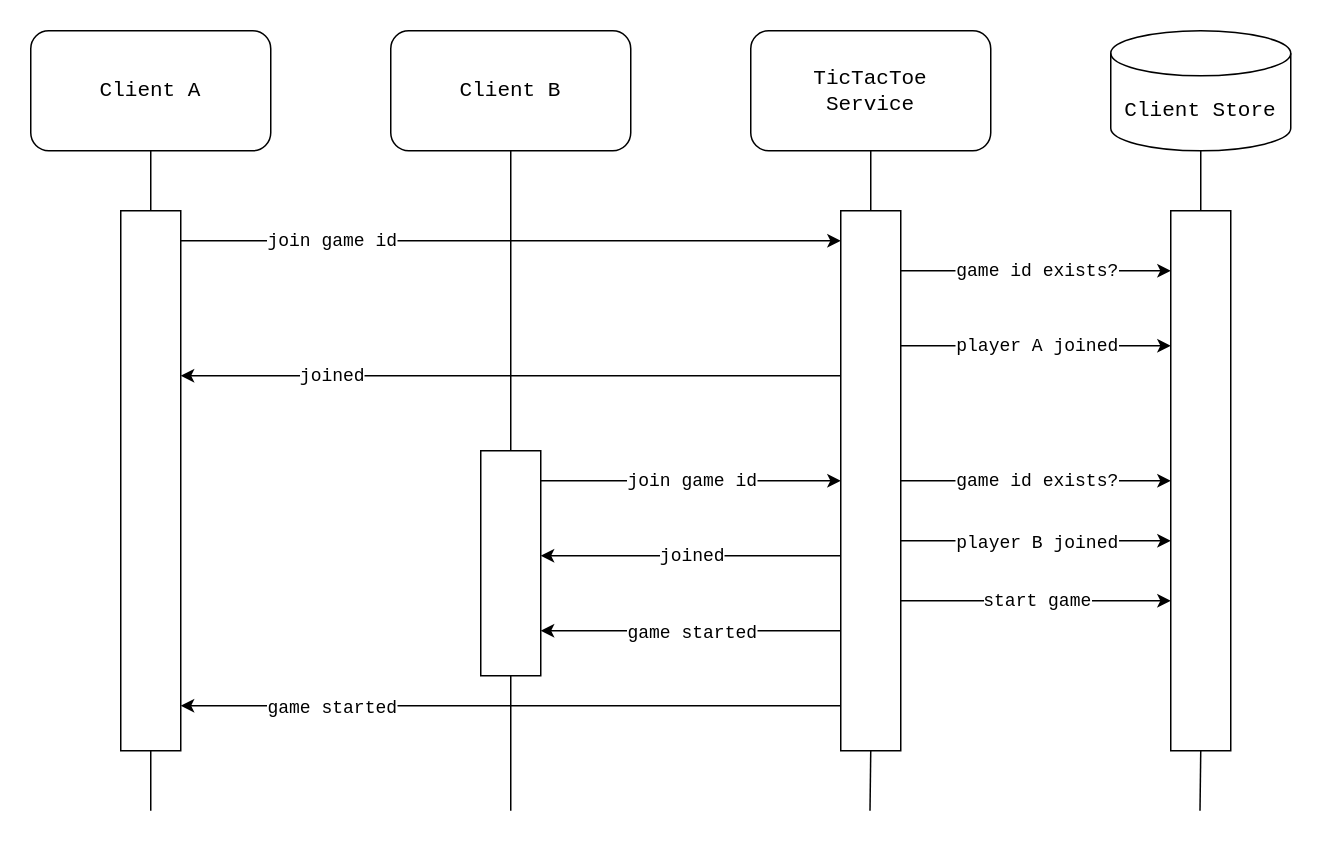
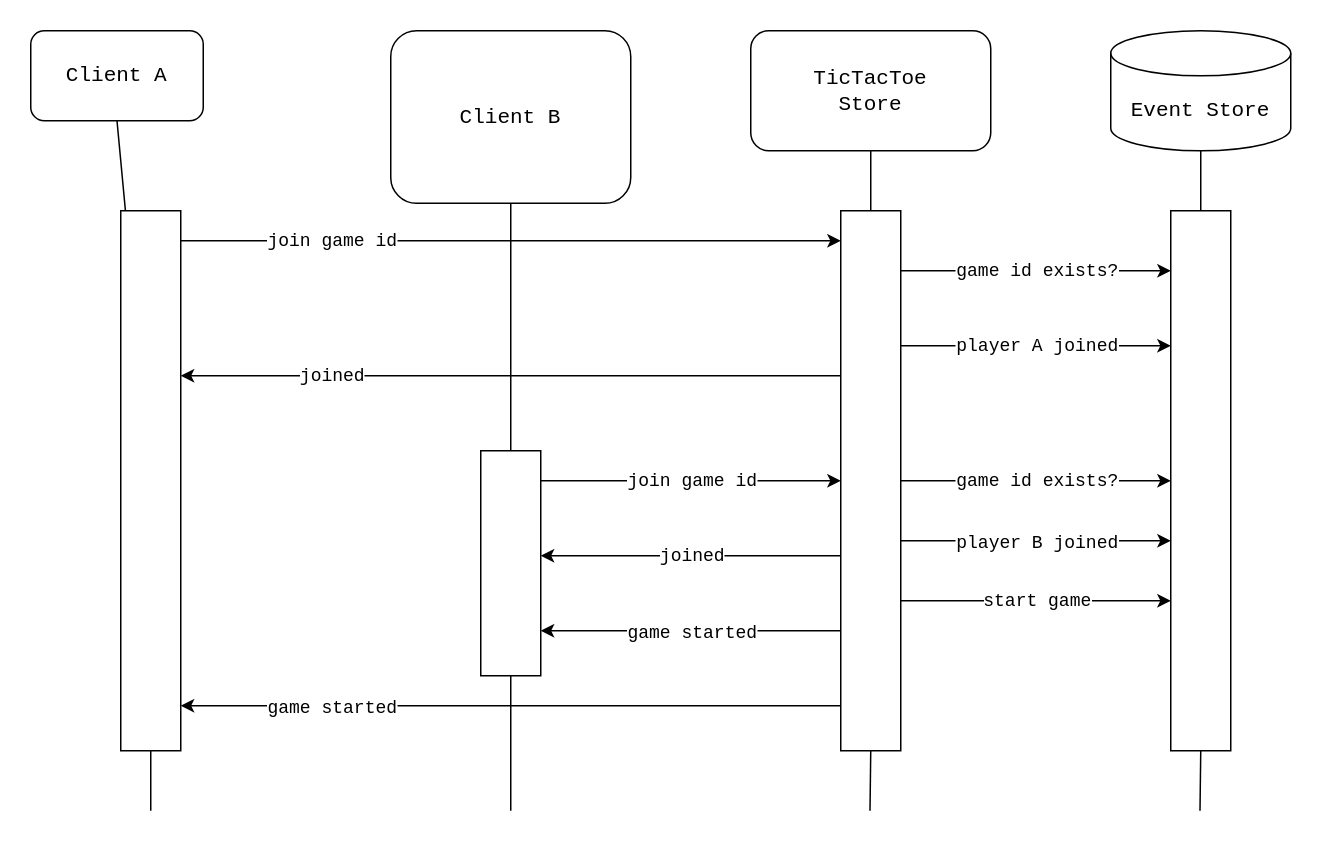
(151, 91) -> (117, 76)
(511, 91) -> (511, 117)
(871, 91) -> (871, 91)
(1201, 110) -> (1201, 110)
